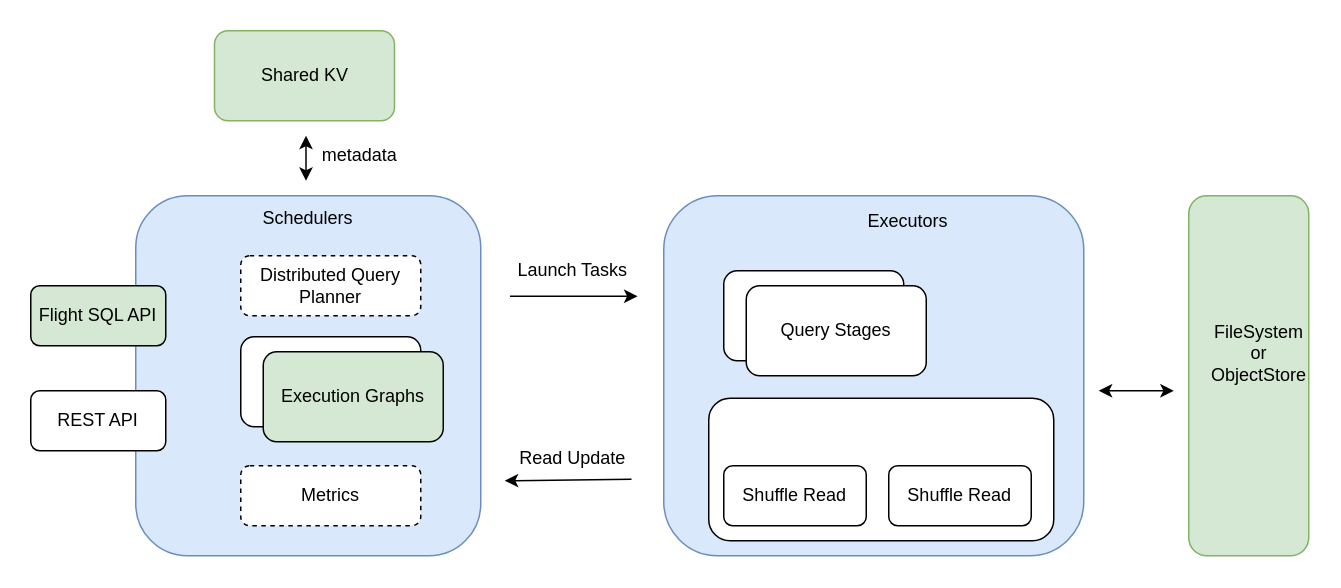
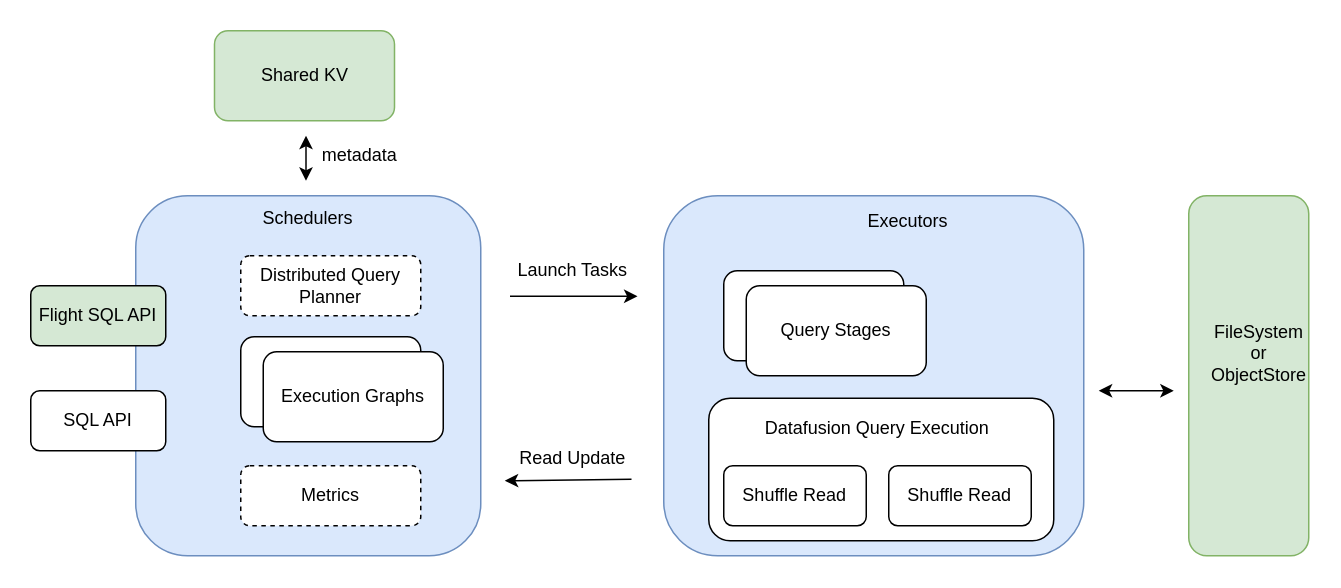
(353, 397) -> (353, 397)
(98, 421) -> (98, 421)
none -> (878, 428)
